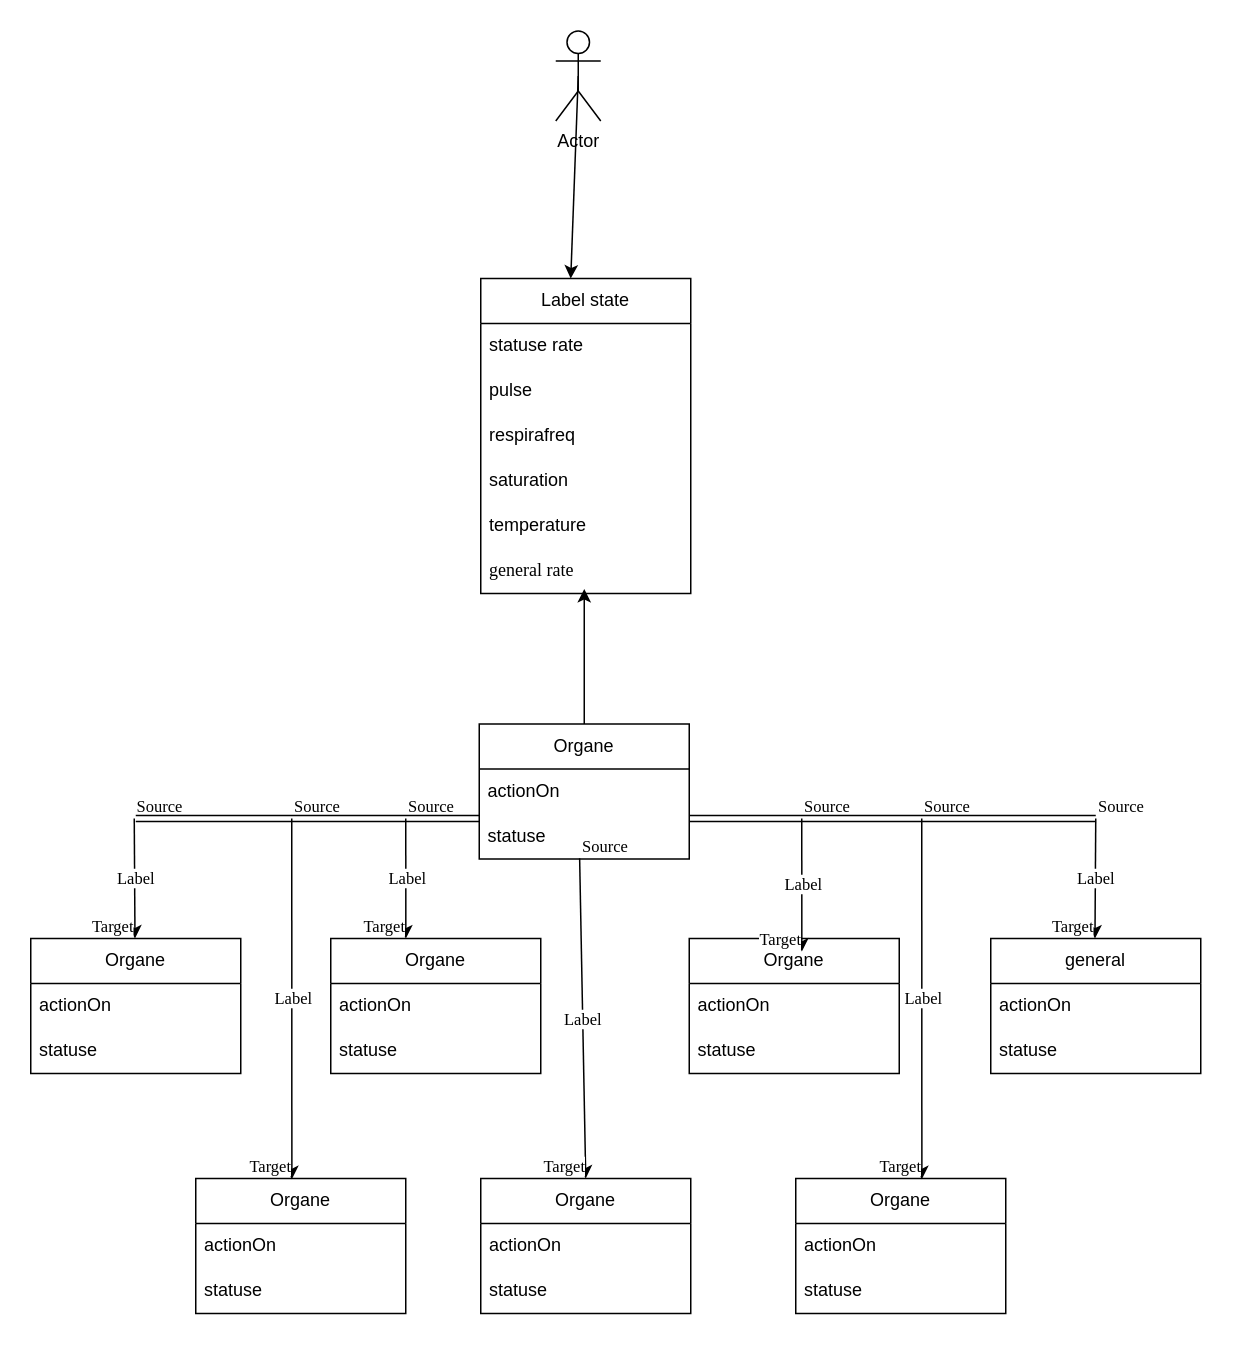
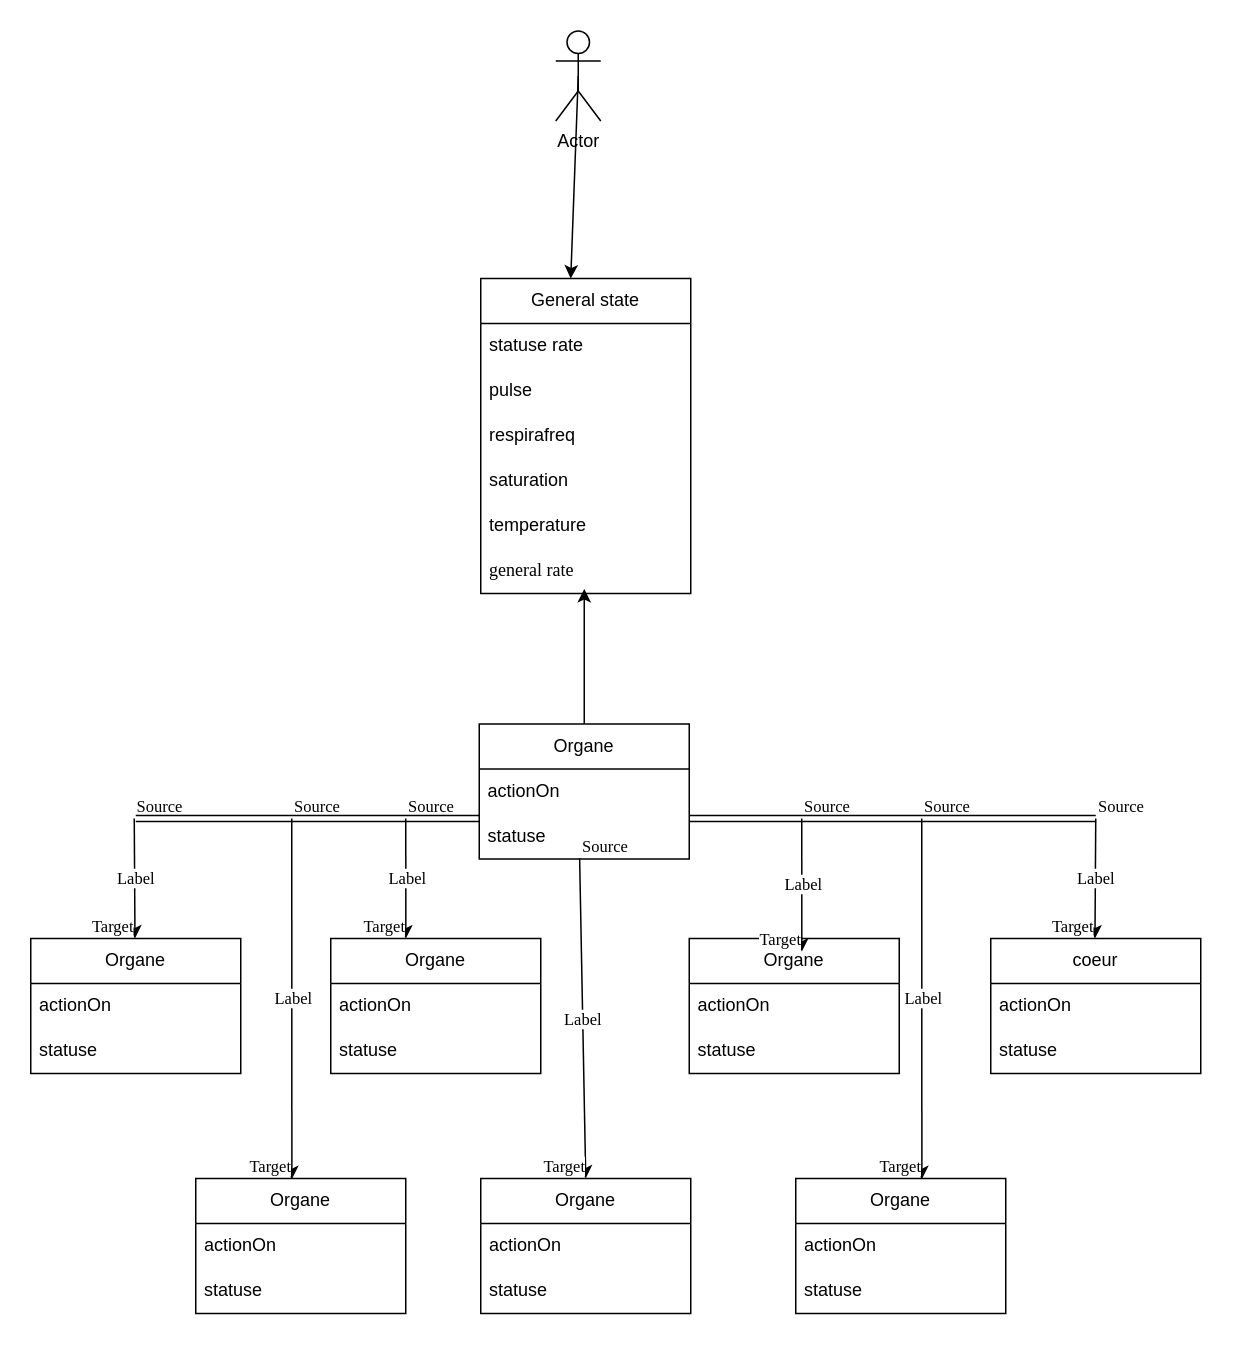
(586, 301) -> (586, 301)
(1096, 961) -> (1096, 961)
